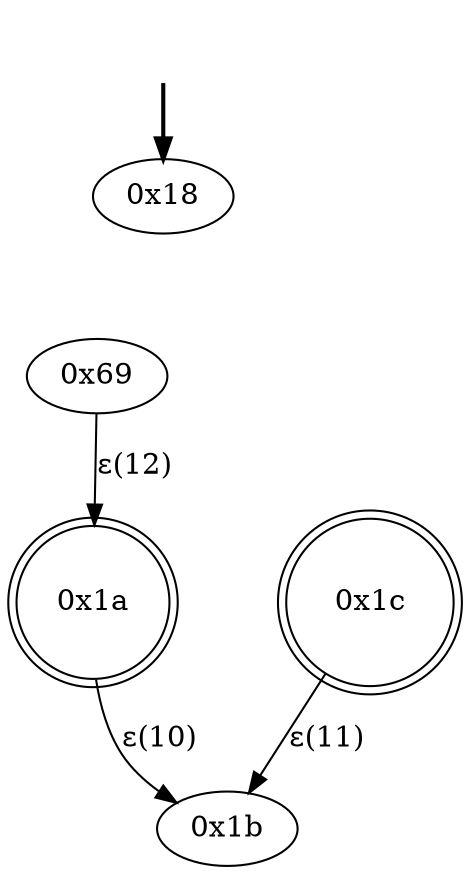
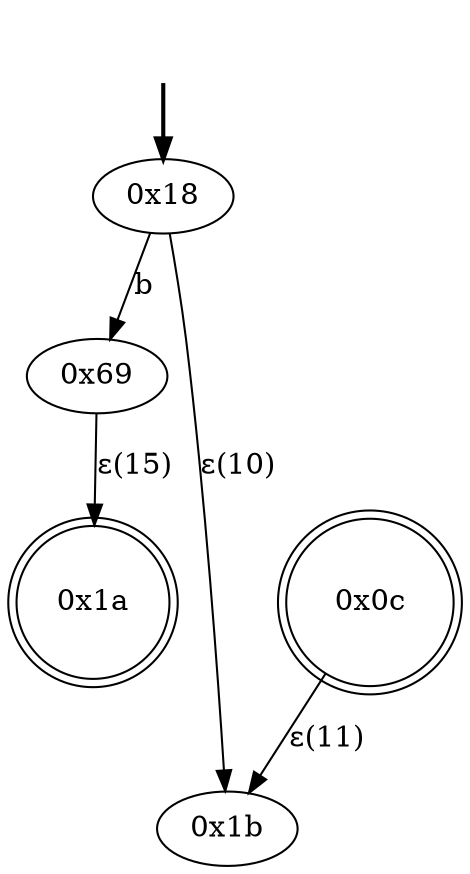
none -> (134, 277)
(135, 466) -> (135, 466)
(370, 602) -> (370, 602)
(115, 743) -> (203, 501)
